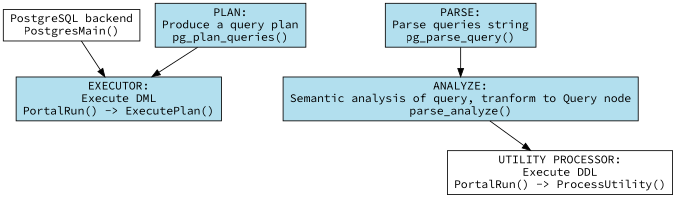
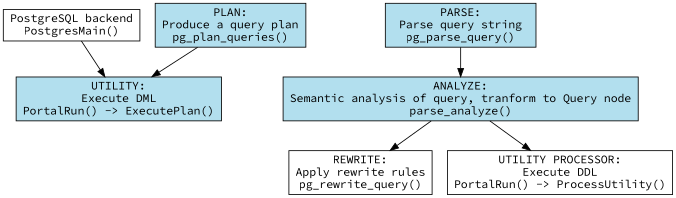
(461, 25) -> (461, 25)
(119, 99) -> (119, 99)
none -> (360, 173)
